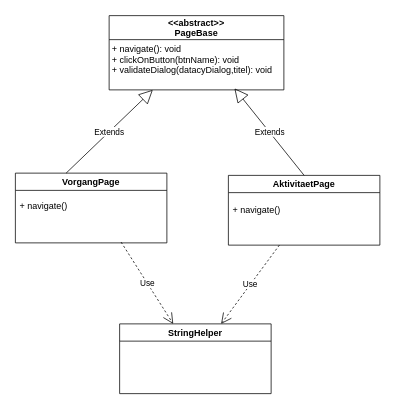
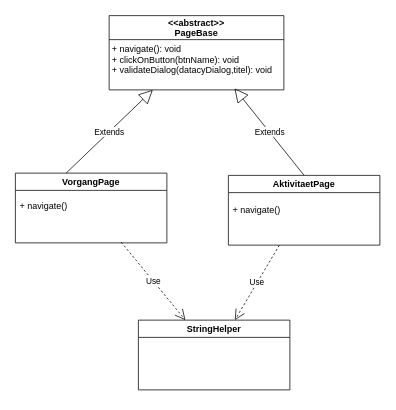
(195, 359) -> (214, 355)
